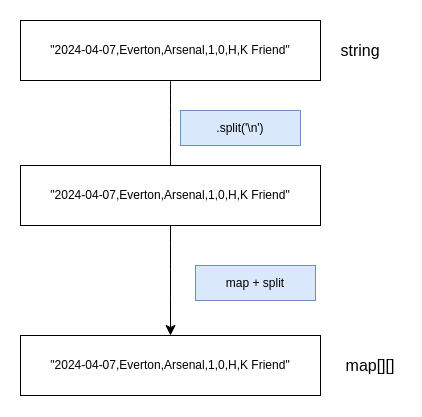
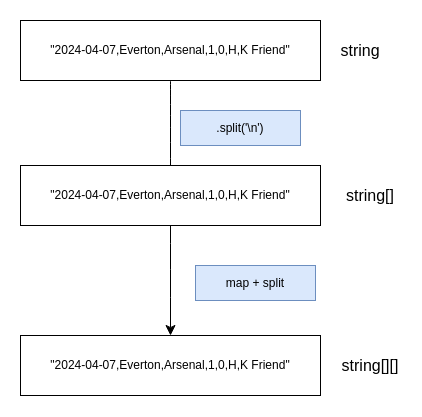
none -> (371, 196)
(371, 366) -> (371, 366)
